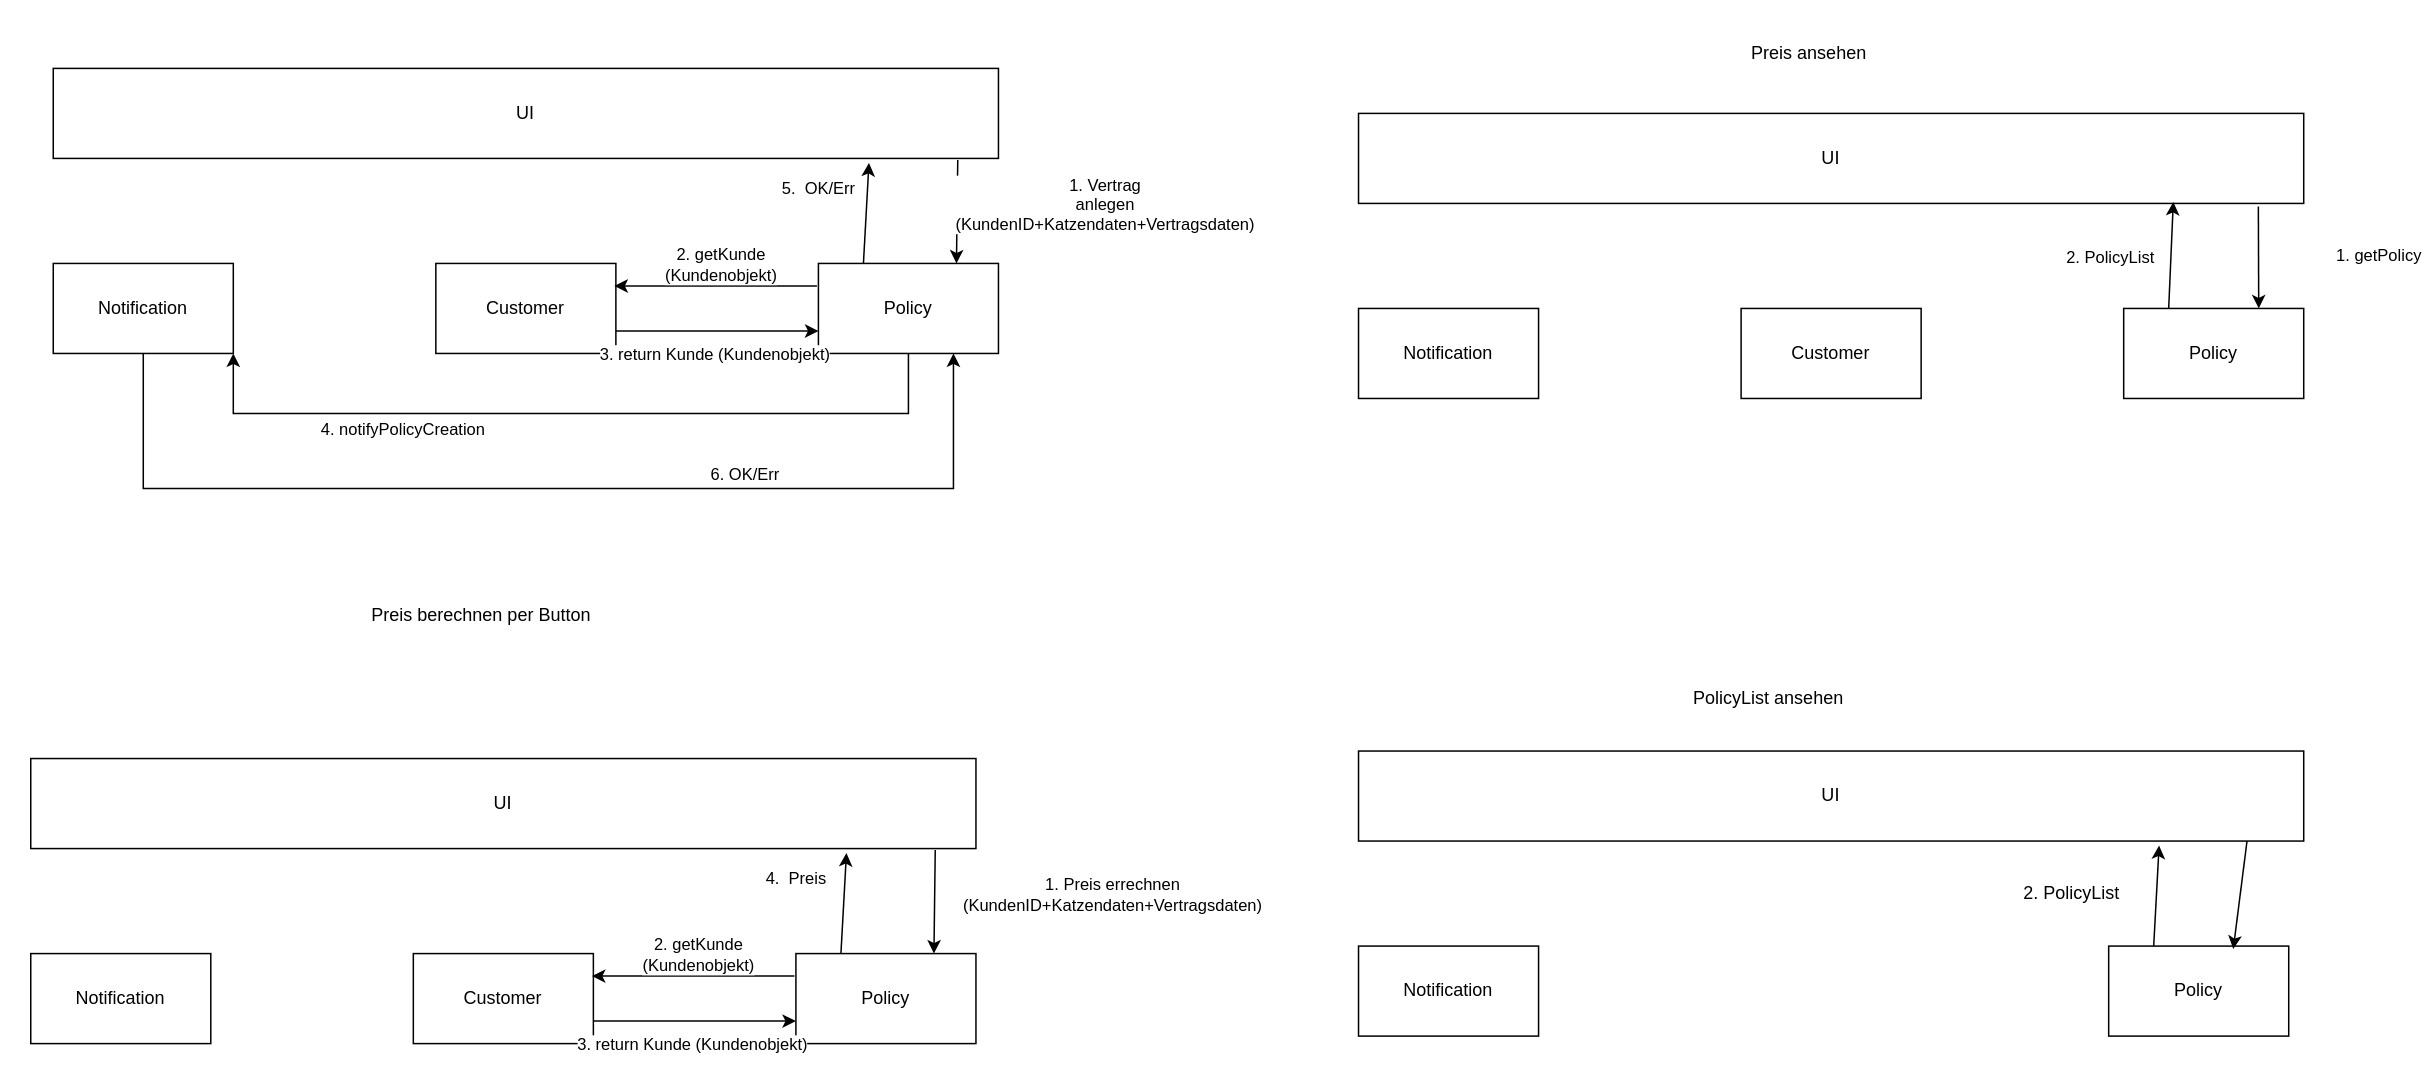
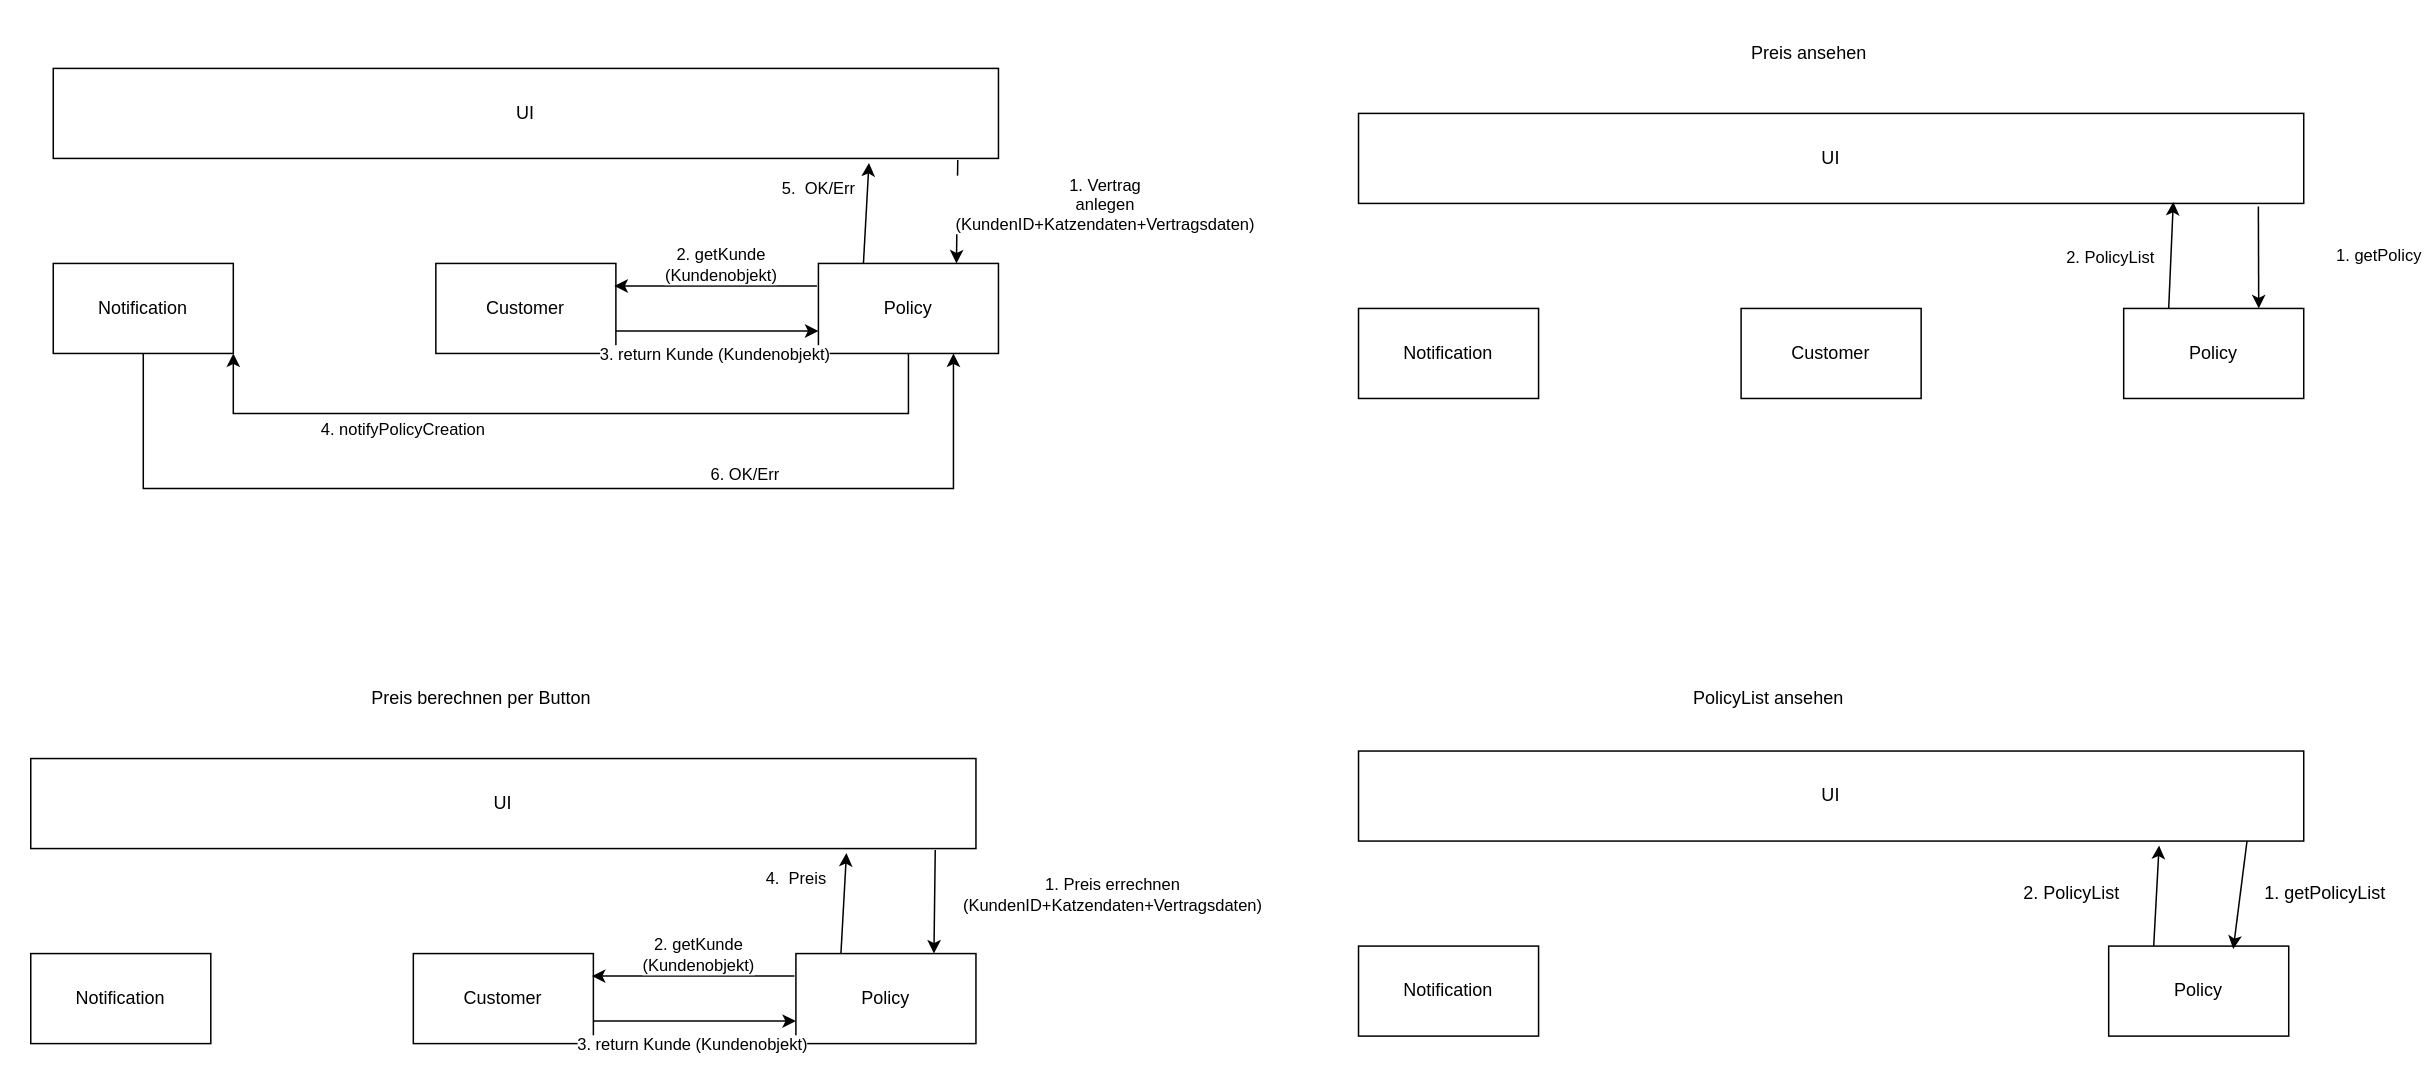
(481, 616) -> (481, 698)
none -> (2324, 893)
